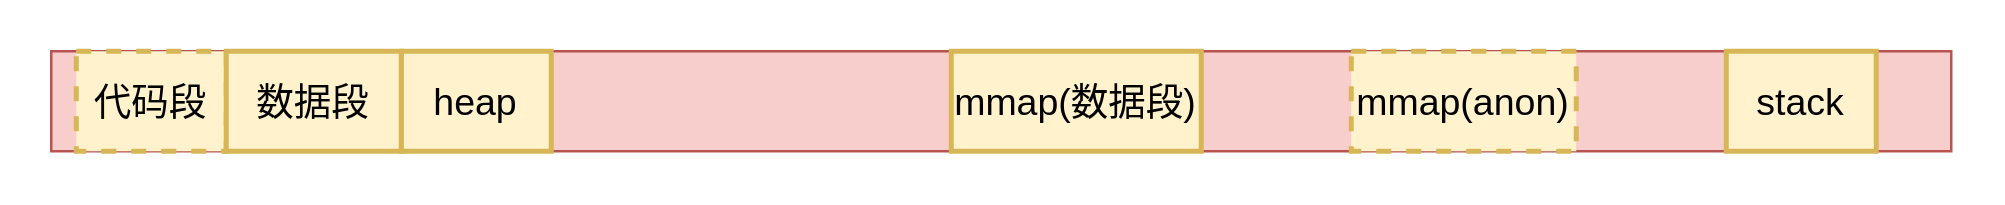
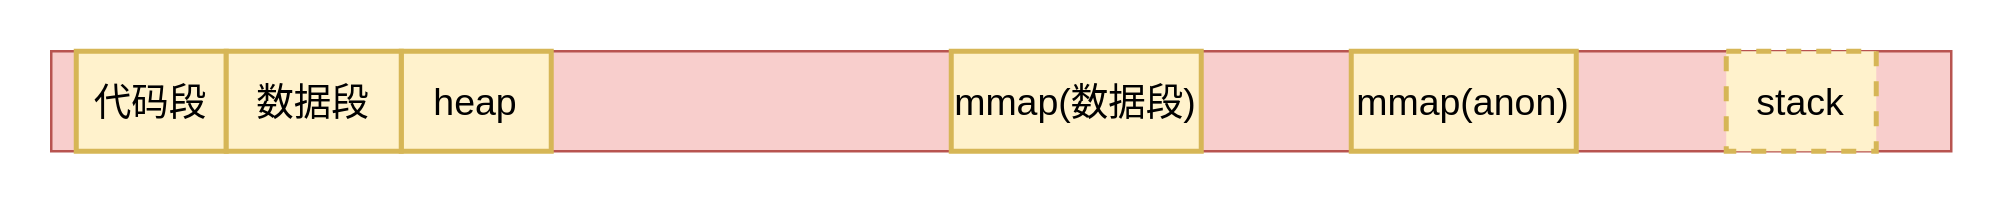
(151, 101) -> (151, 101)
(1464, 101) -> (1464, 101)
(1801, 101) -> (1801, 101)
